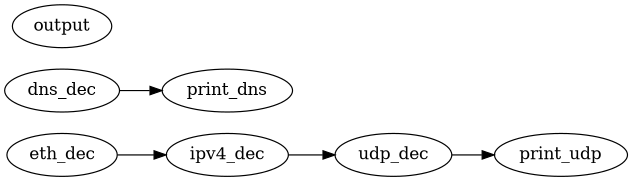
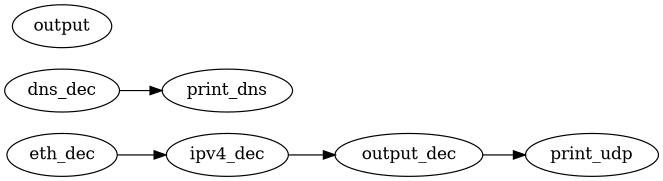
(393, 155) -> (409, 155)
